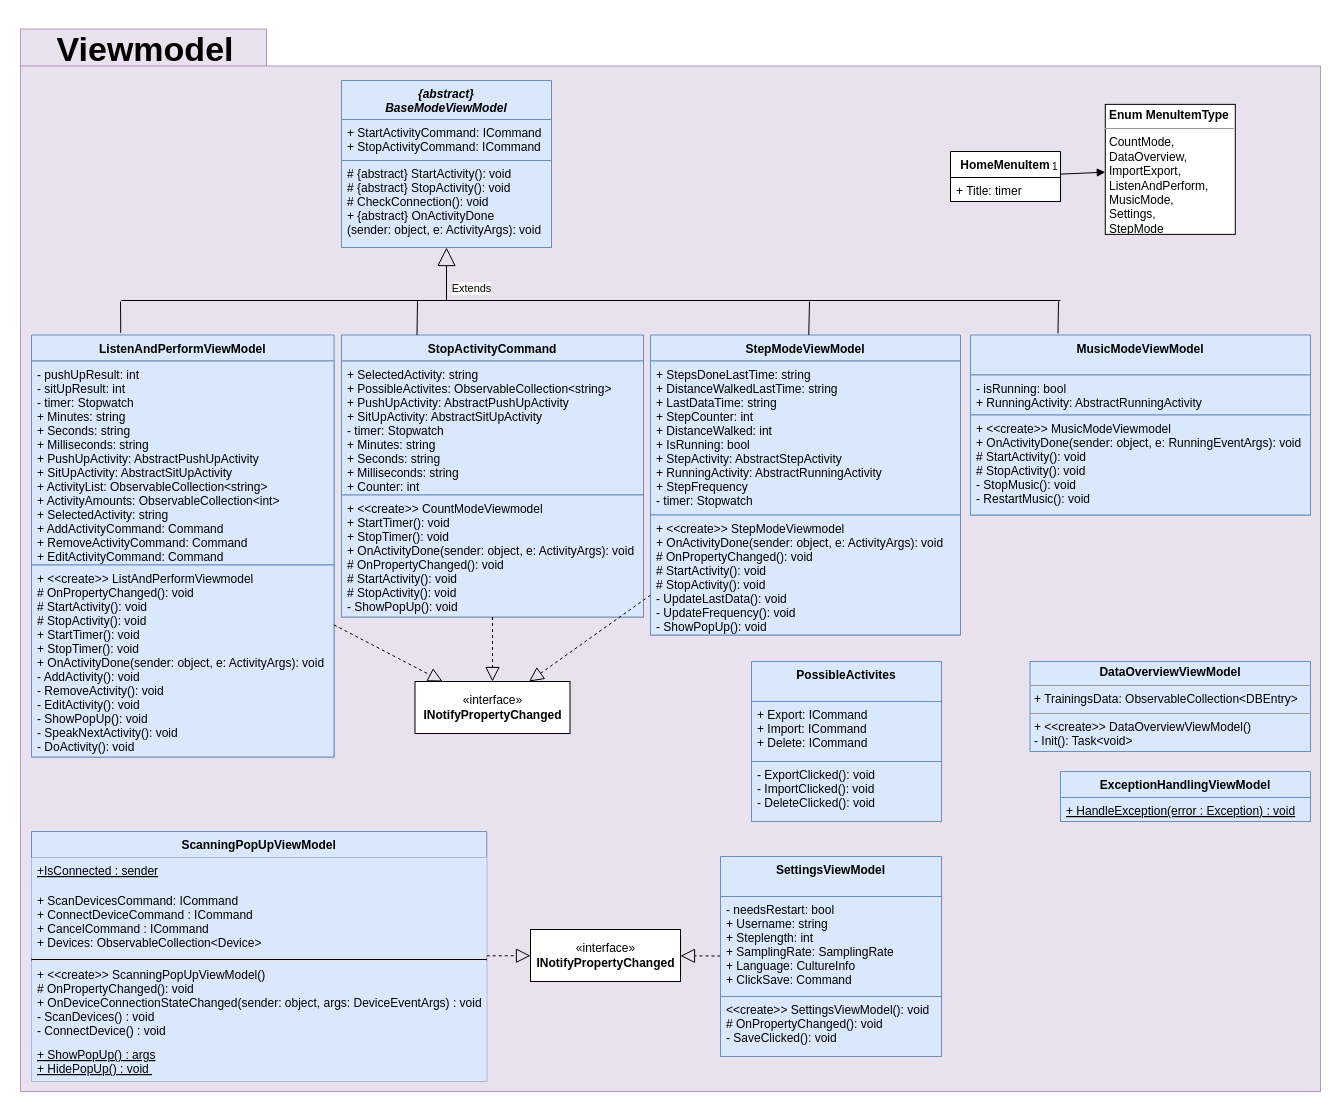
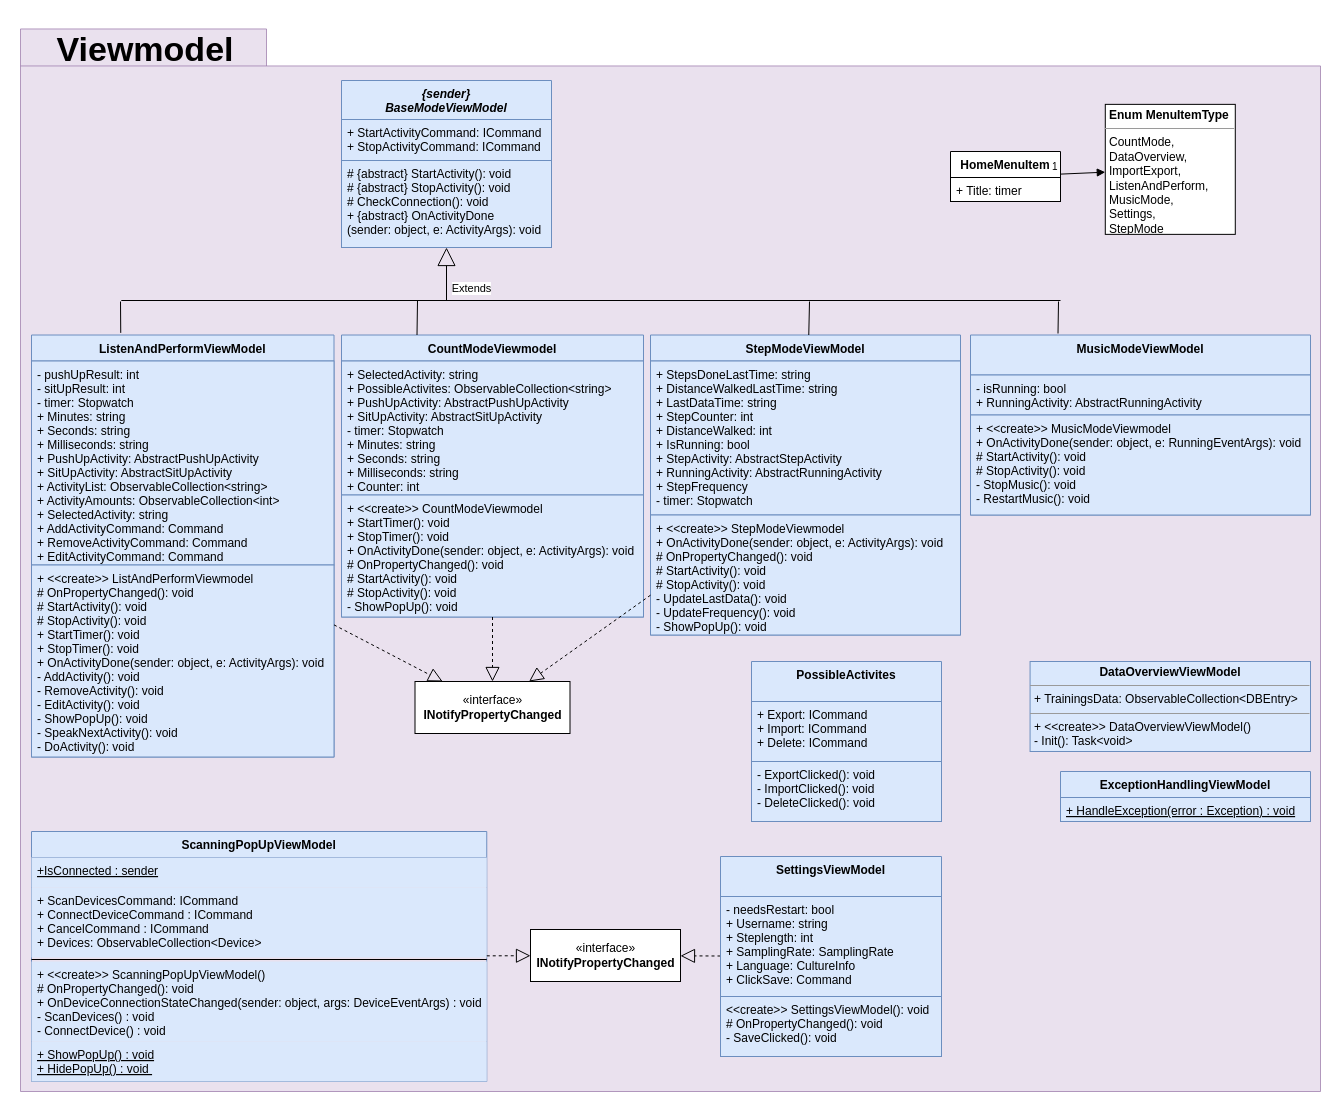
(446, 94) -> (446, 94)
(492, 349) -> (492, 349)
(98, 1055) -> (96, 1055)
